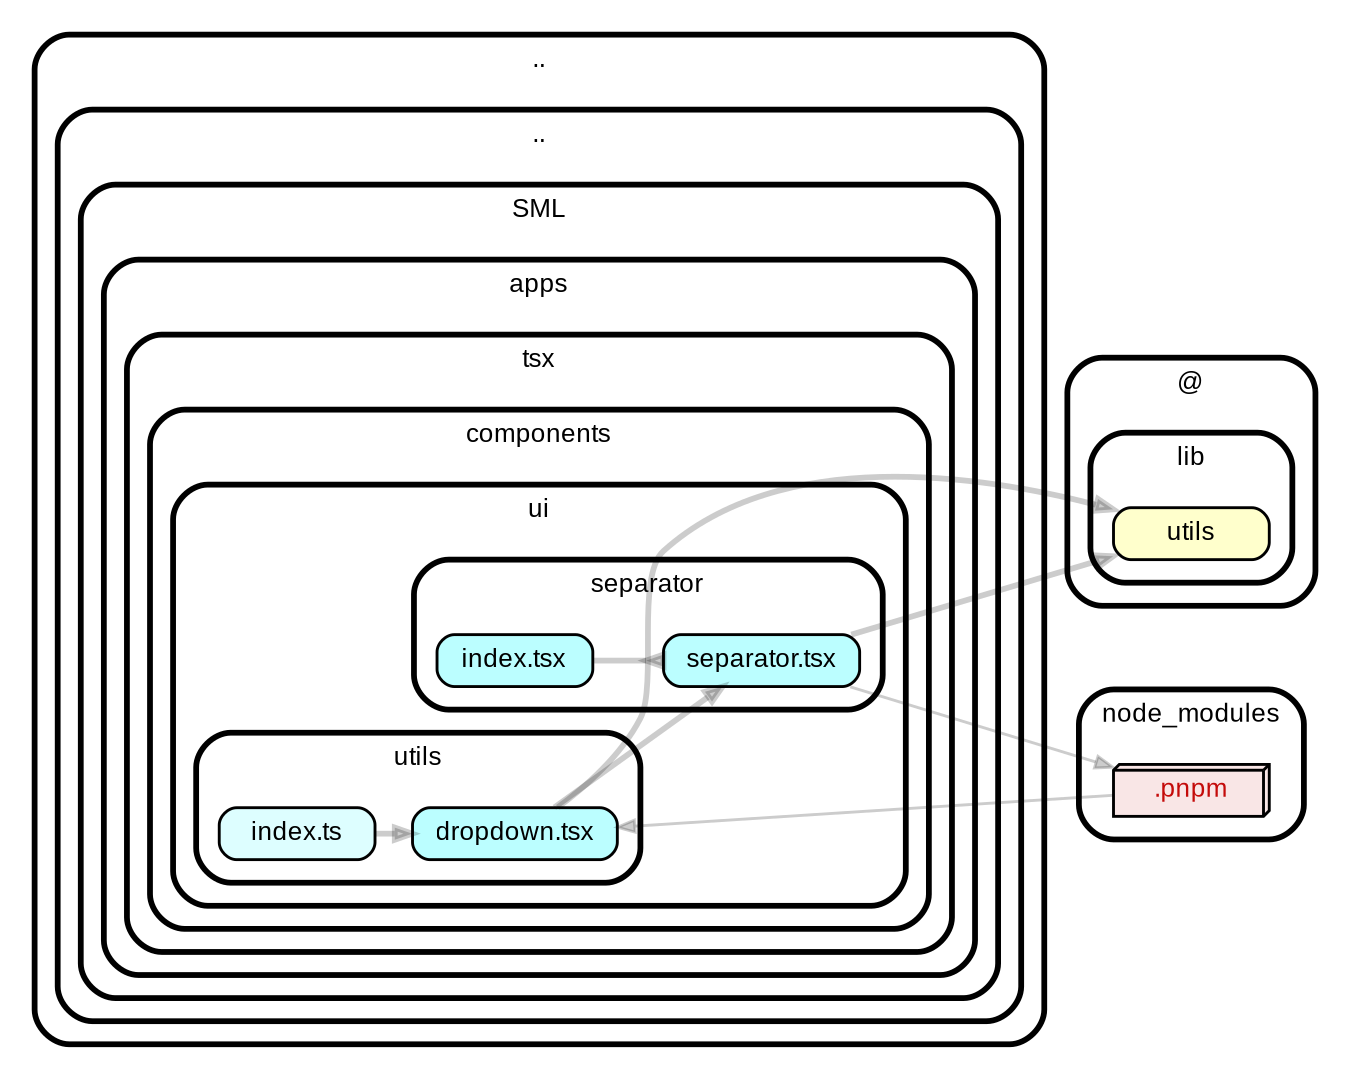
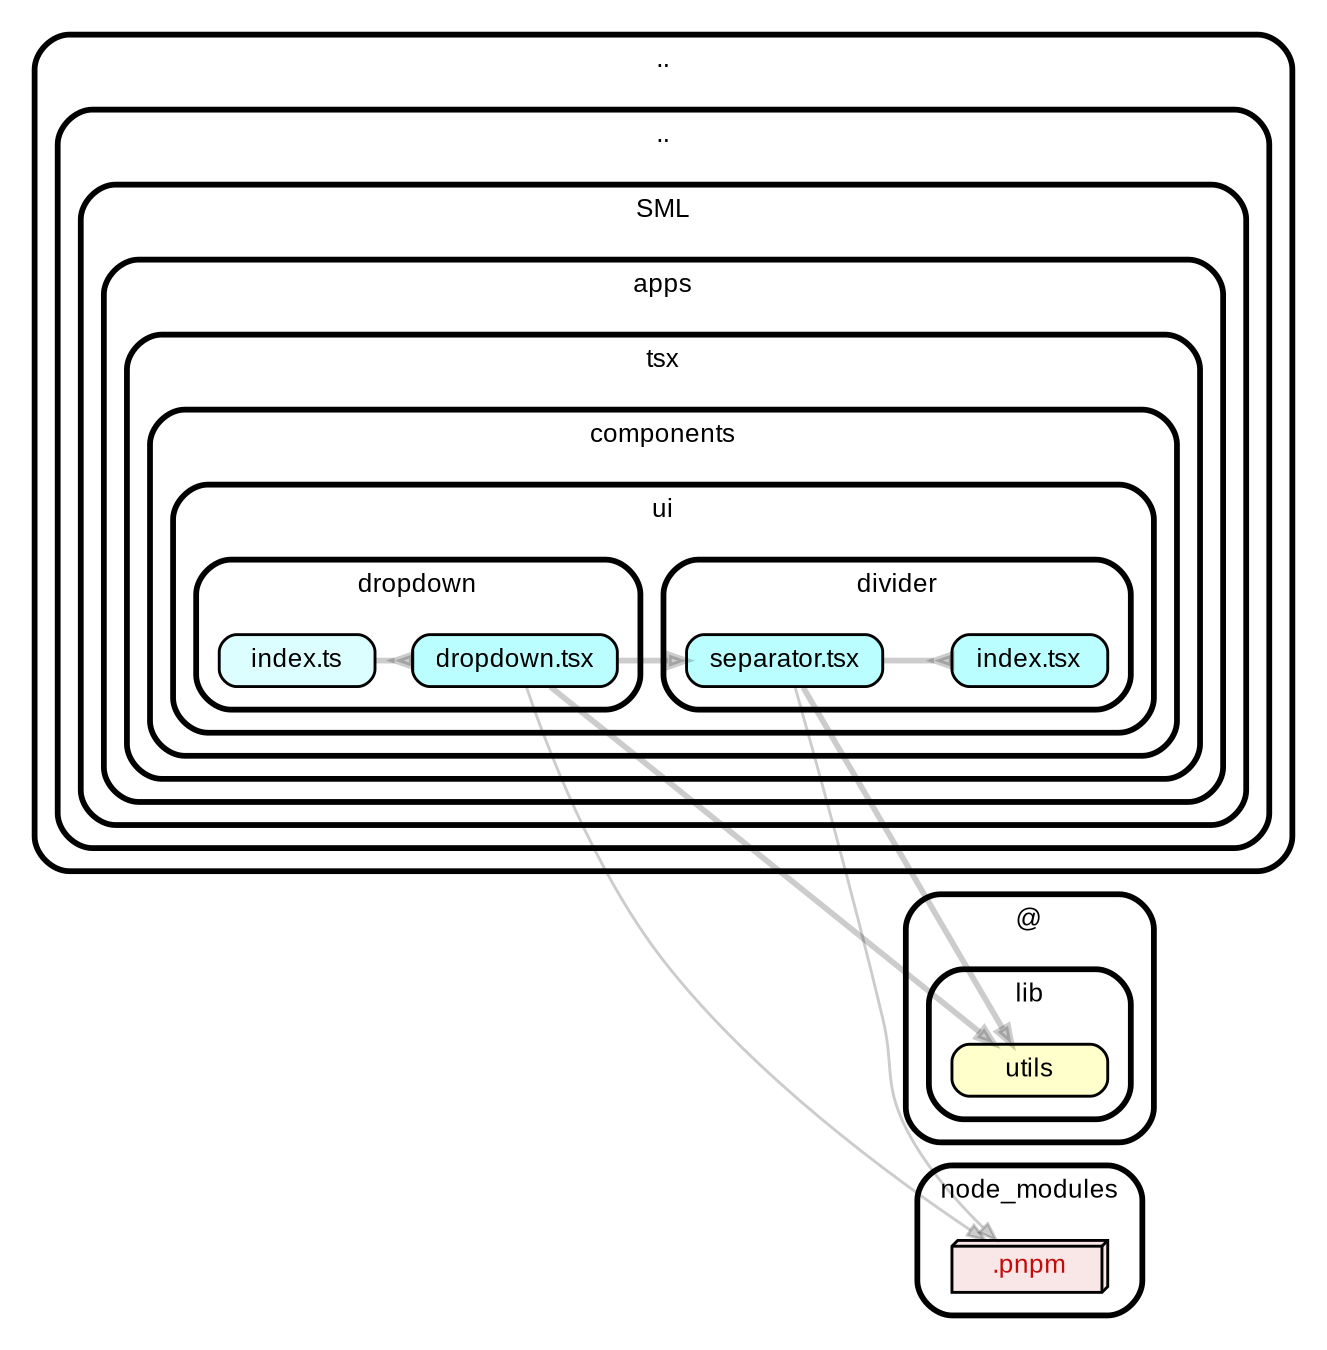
(648, 586) -> (897, 586)
(620, 661) -> (909, 661)
(418, 759) -> (418, 586)
(874, 811) -> (696, 1000)
(385, 834) -> (385, 661)
